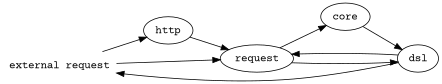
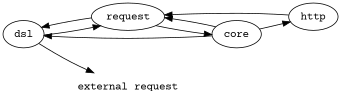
(121, 46) -> (271, 26)
(165, 62) -> (194, 22)
